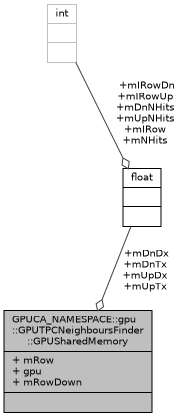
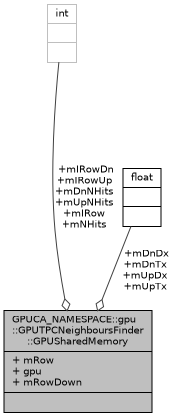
(99, 110) -> (53, 181)
